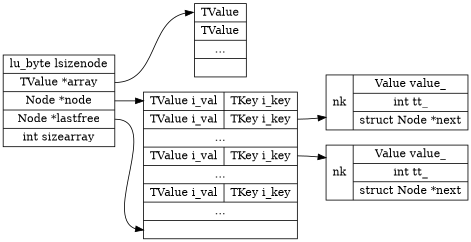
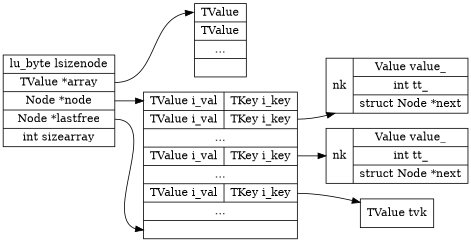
none -> (397, 213)
